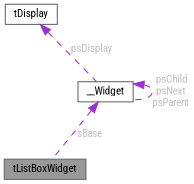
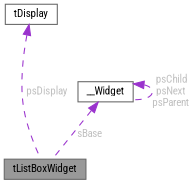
(72, 57) -> (23, 98)
